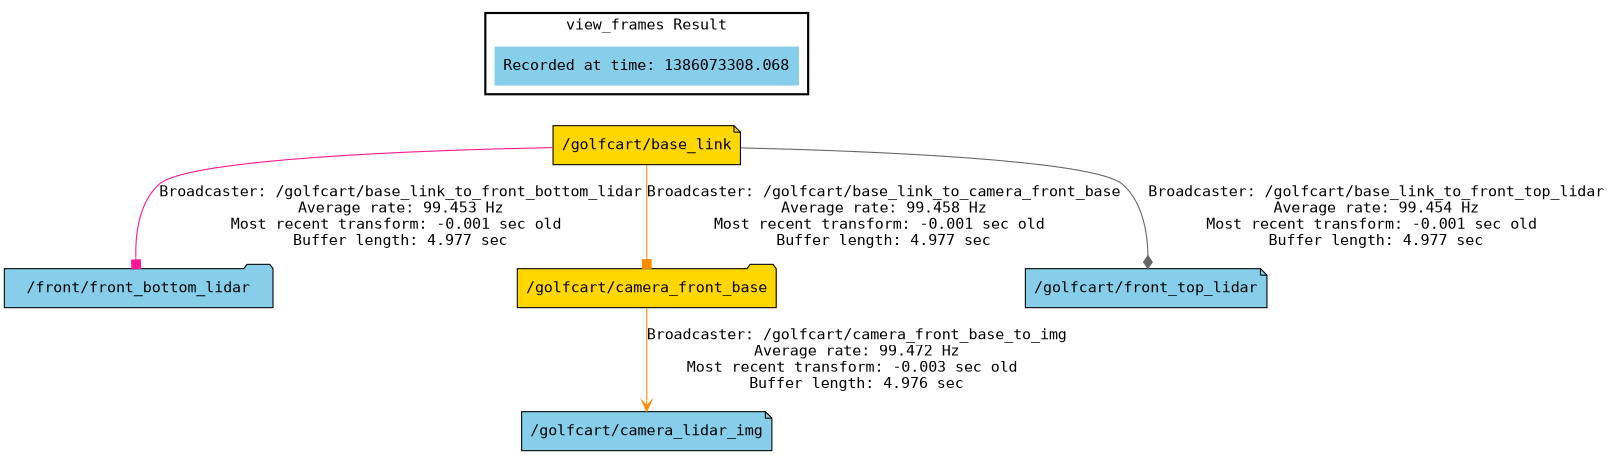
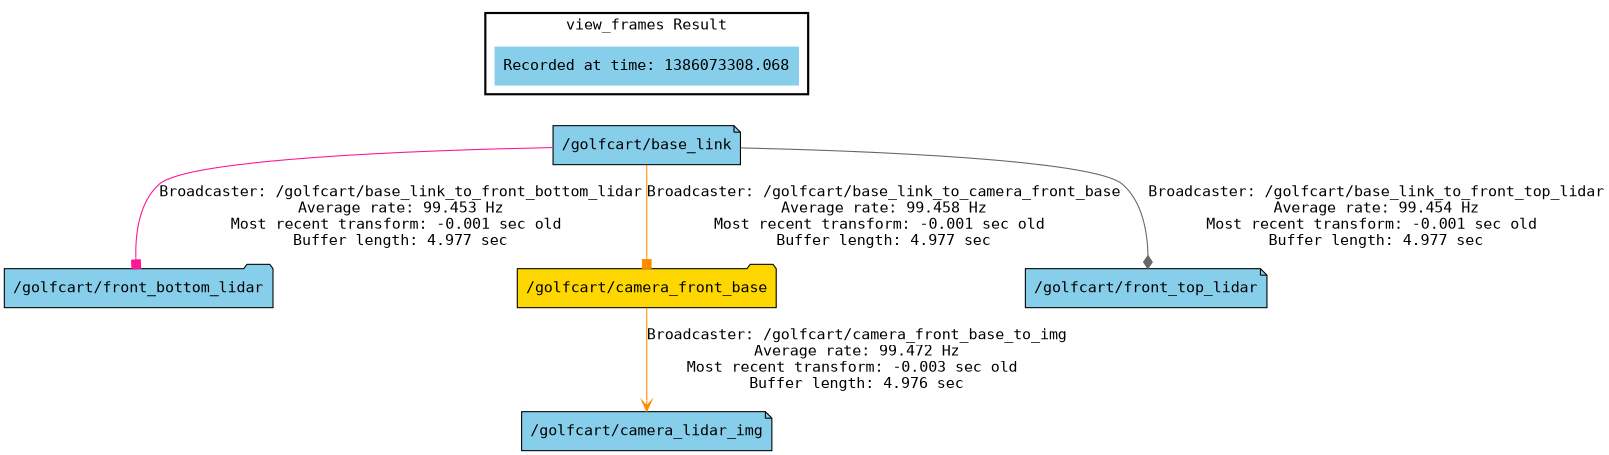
(647, 145) -> (647, 145)
(139, 288) -> (139, 288)
